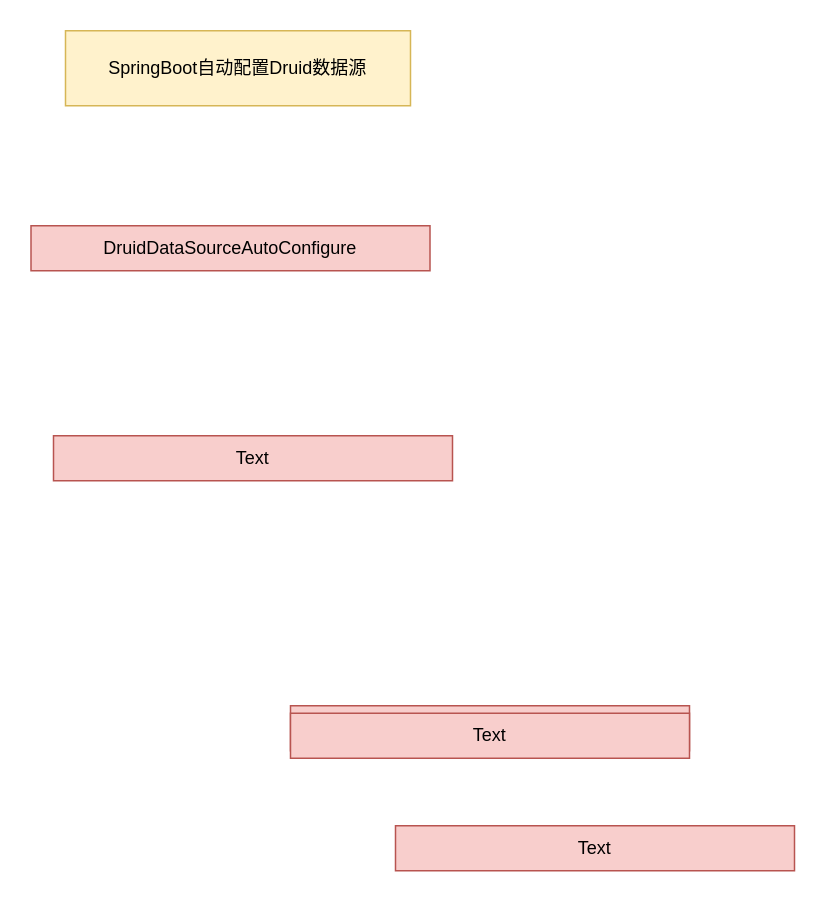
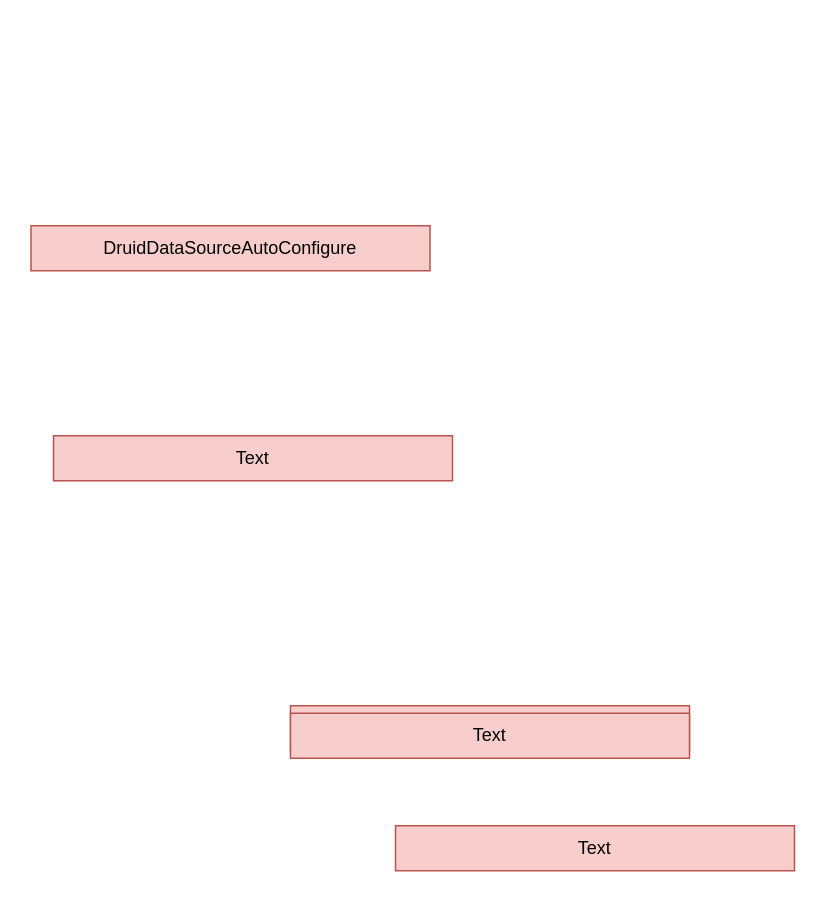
(238, 68) -> none
